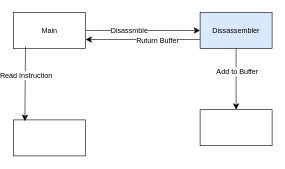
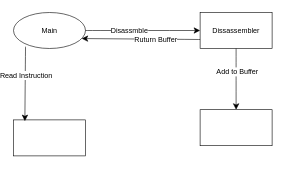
(50, 30) -> (50, 30)
(236, 30) -> (236, 30)
